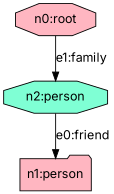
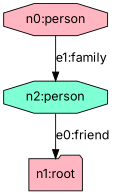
(56, 20) -> (56, 20)
(56, 175) -> (56, 175)
